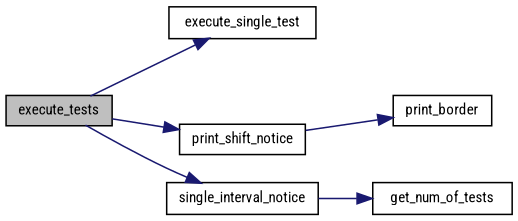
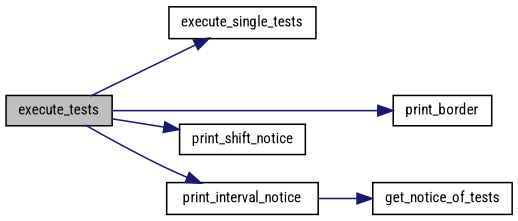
(242, 23) -> (242, 23)
(342, 125) -> (245, 111)
(242, 199) -> (242, 199)
(442, 199) -> (442, 199)
